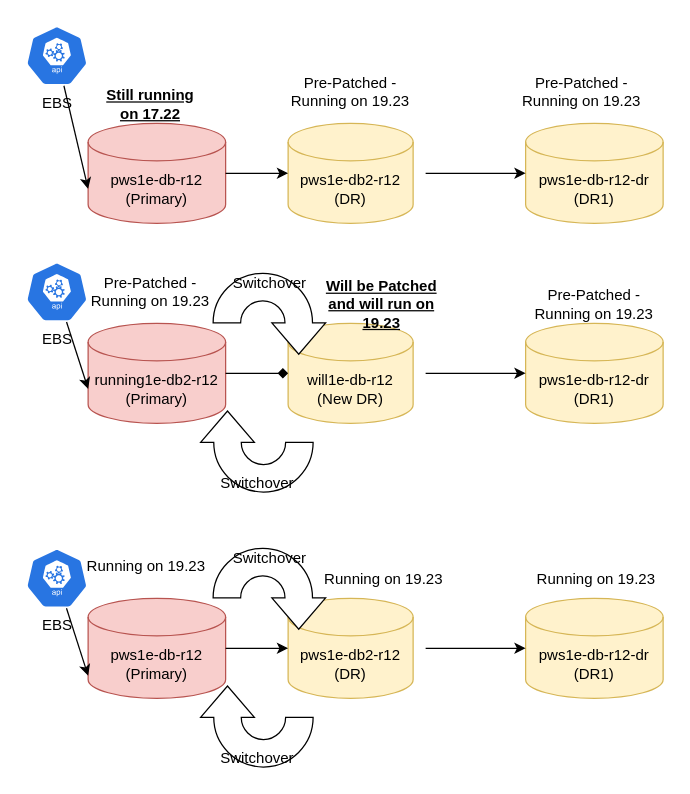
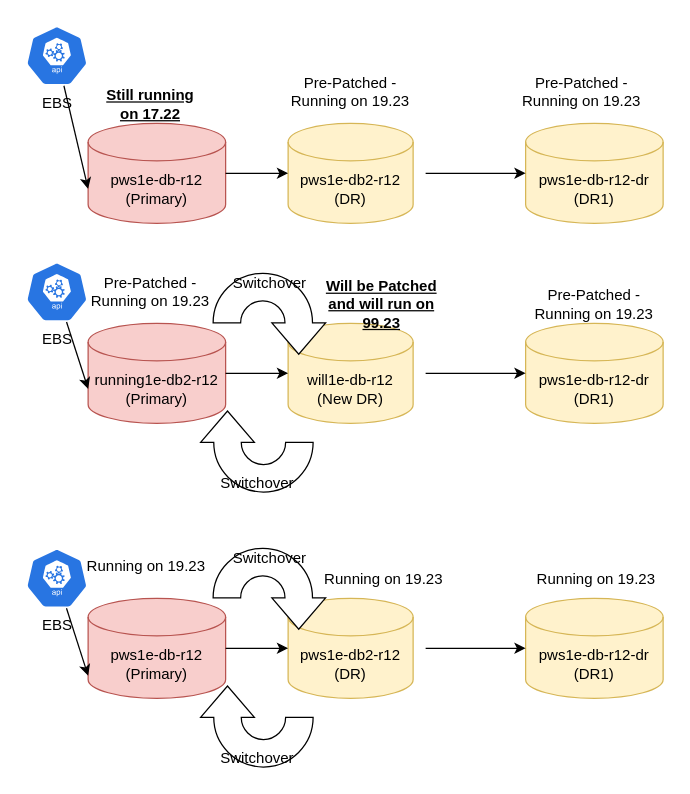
(382, 304) -> (382, 304)
(277, 373) -> (278, 373)
